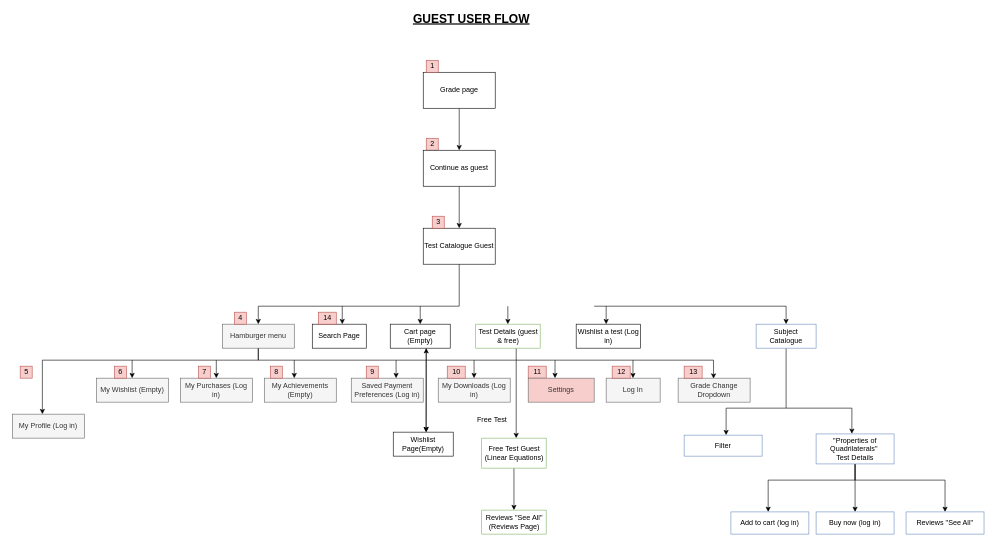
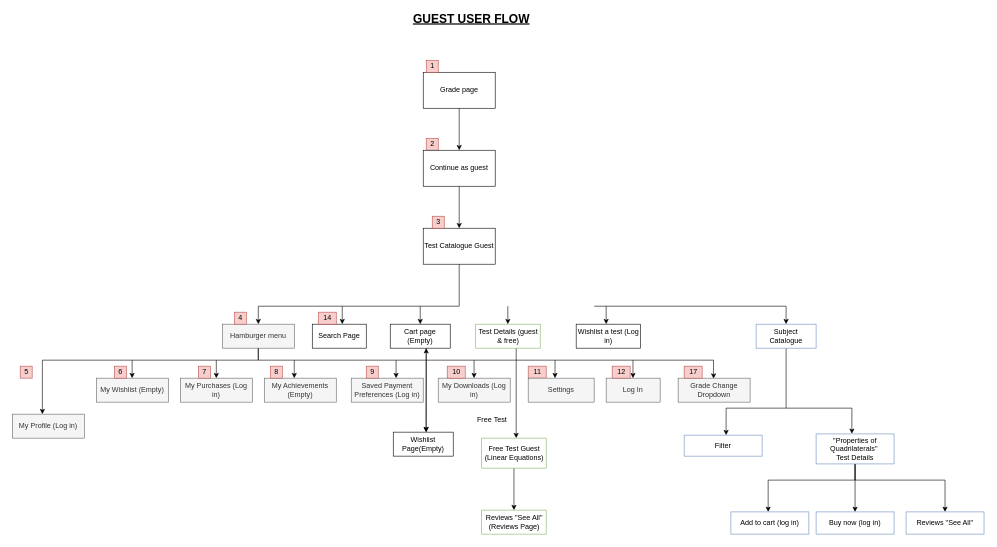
(694, 372) -> (694, 372)
(561, 390) -> (561, 390)
